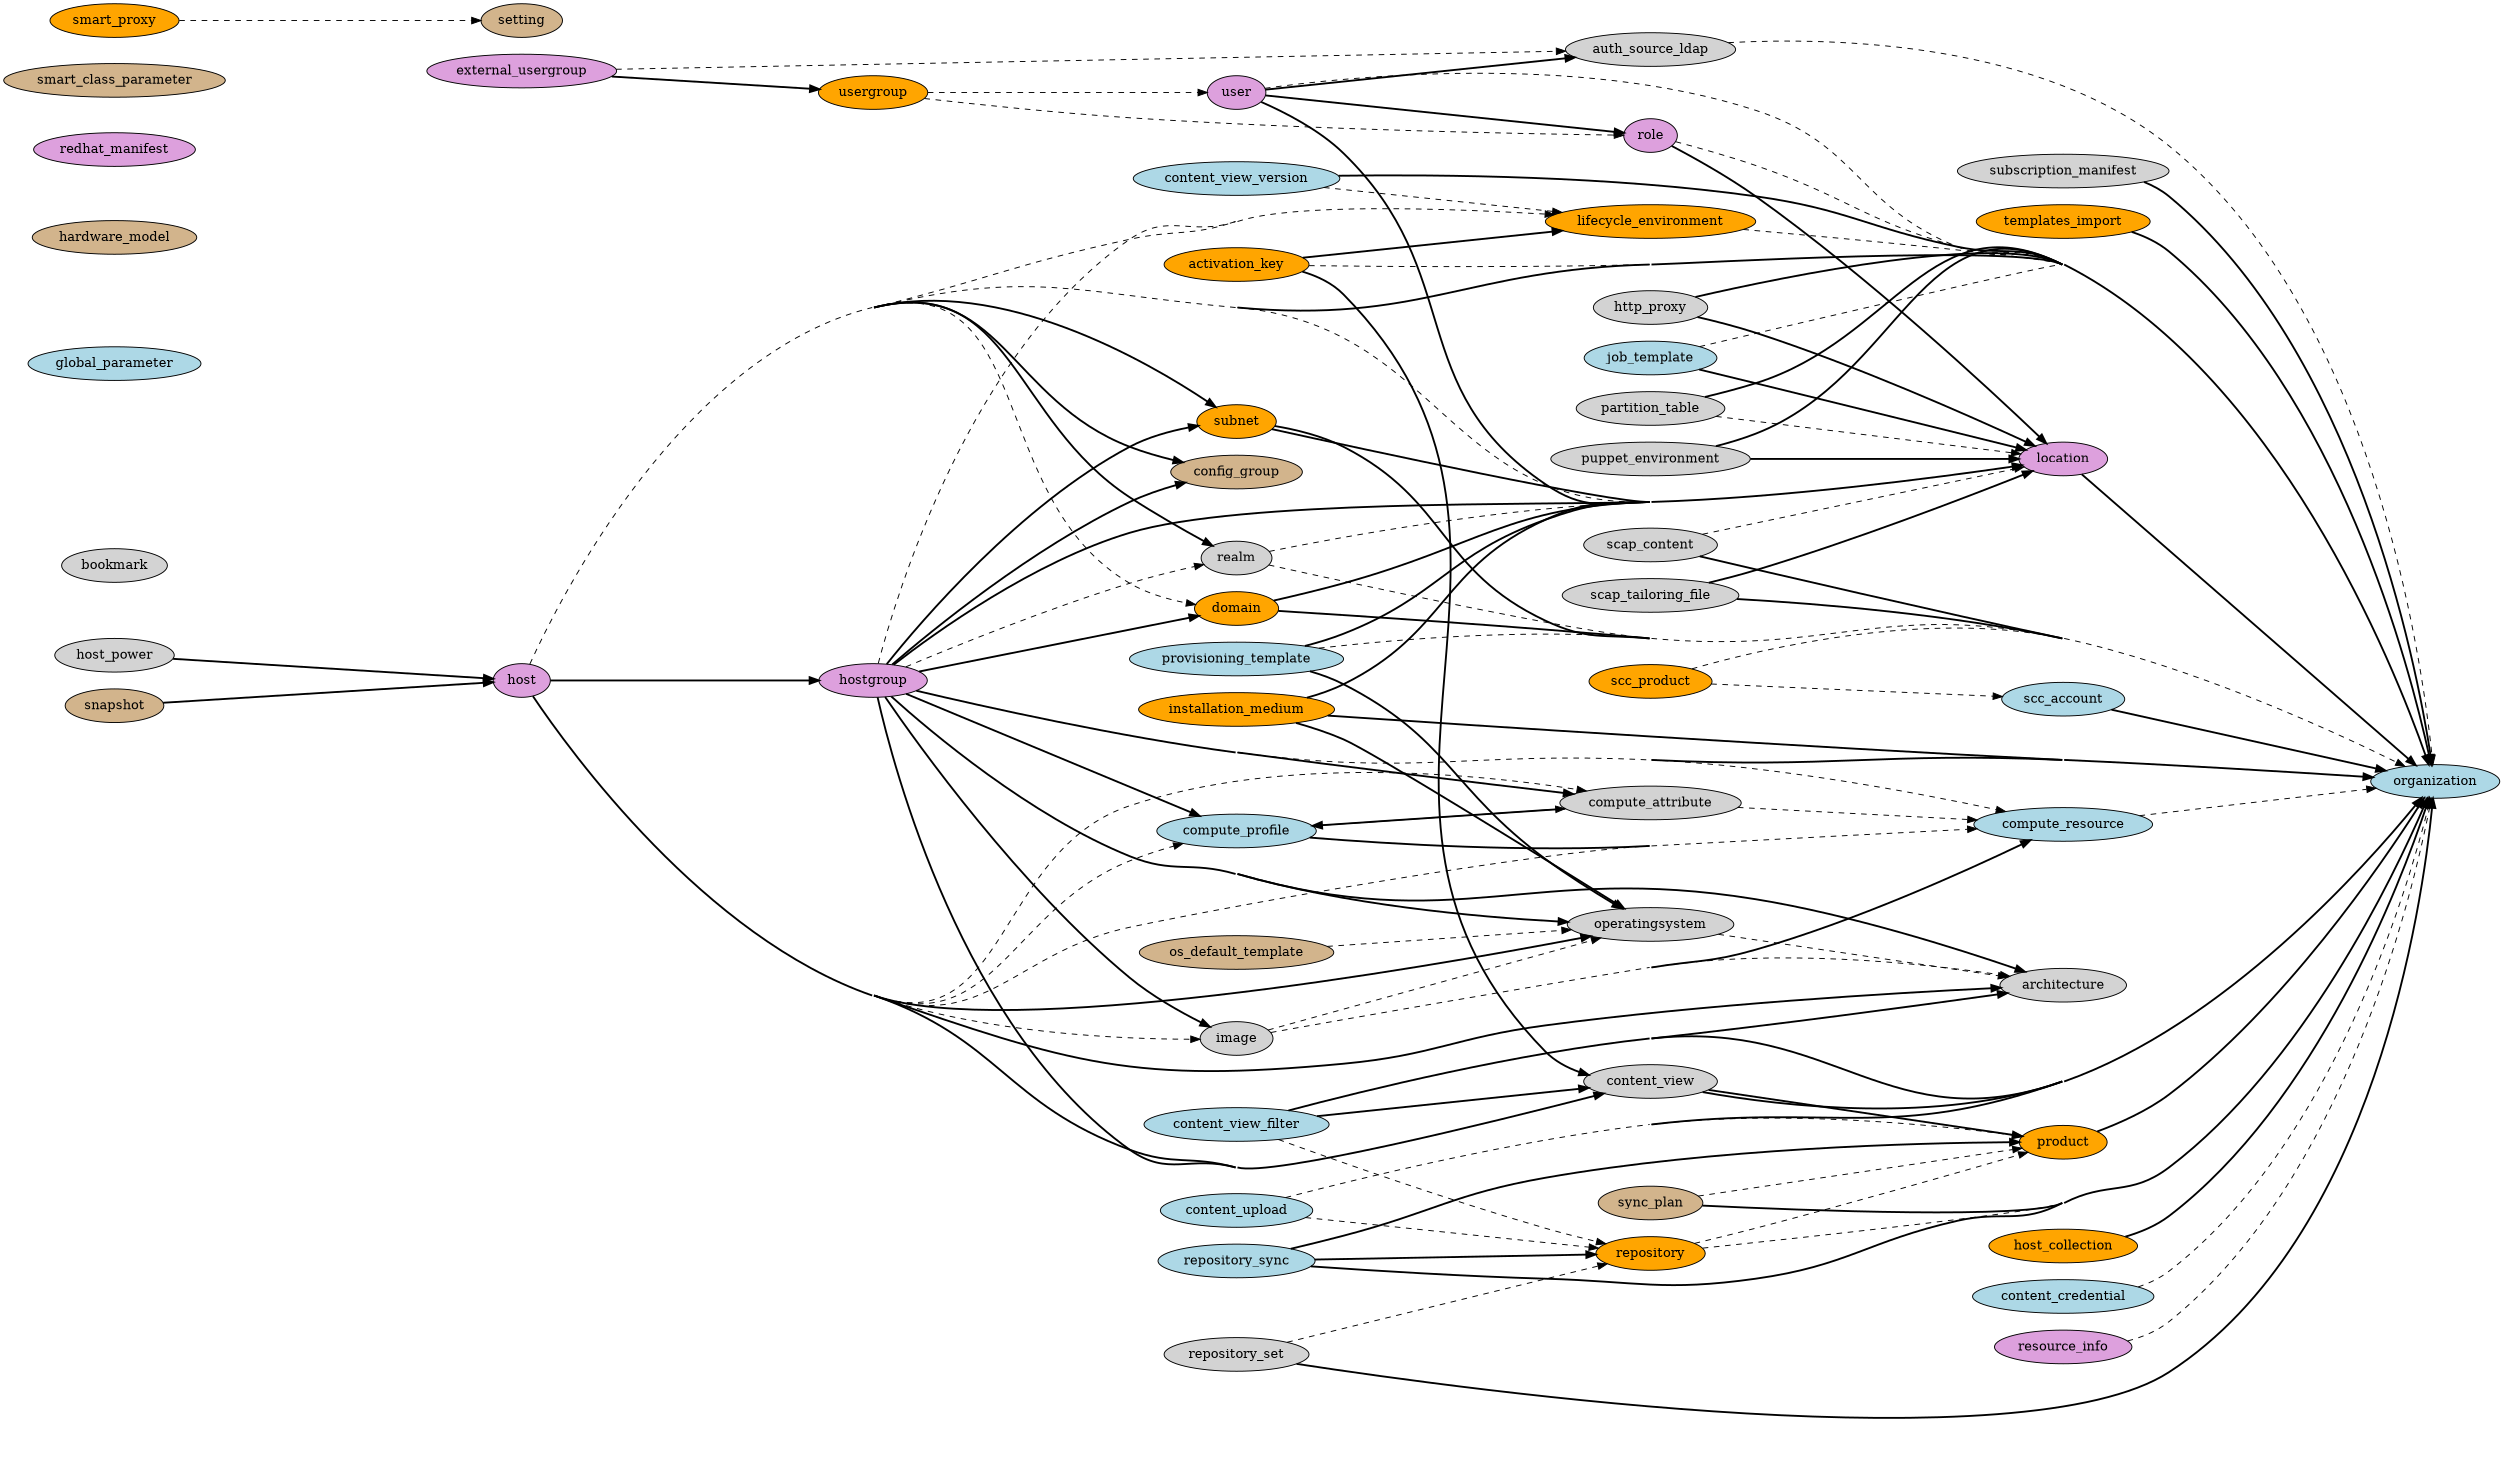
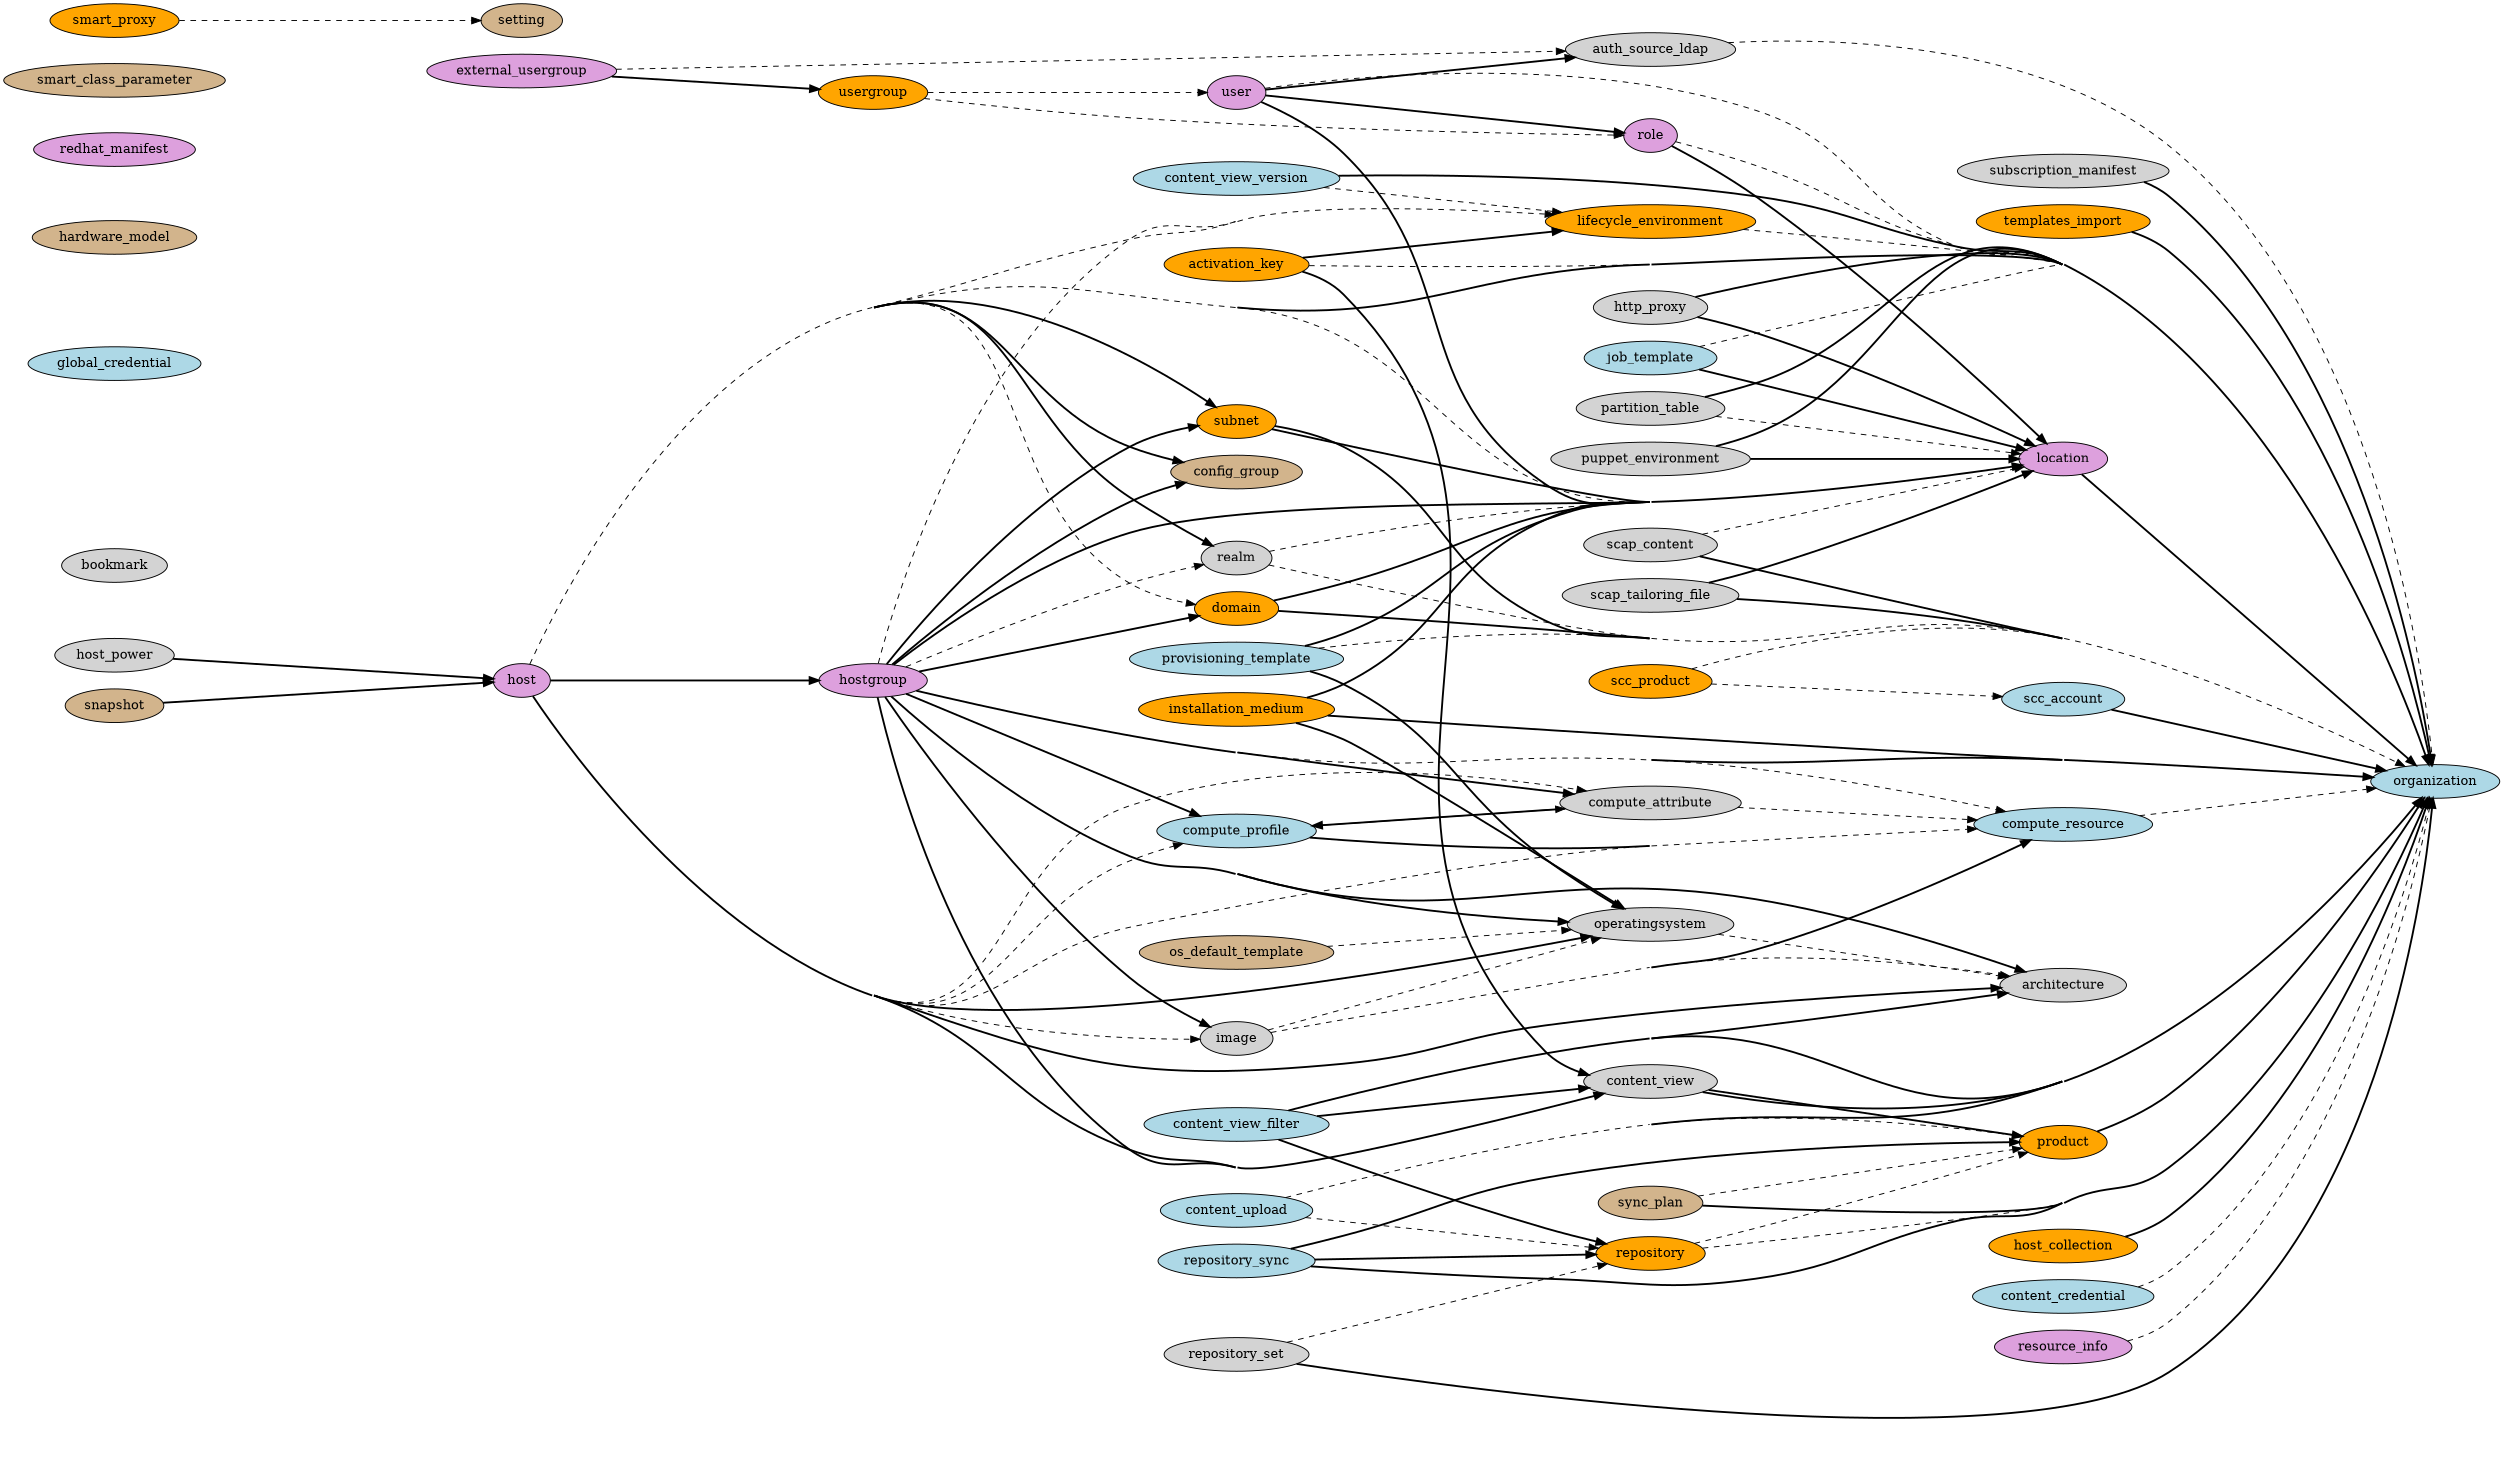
(115, 364) -> (115, 364)
(1436, 1194) -> (1436, 1194)
